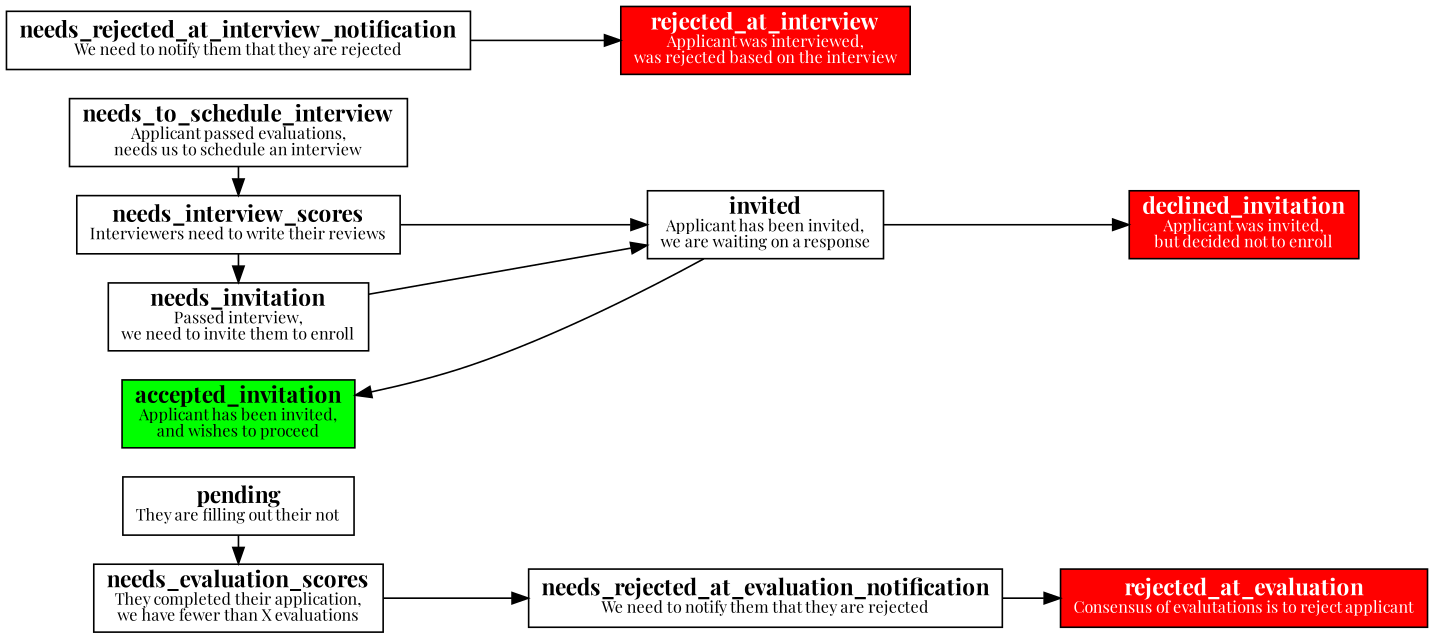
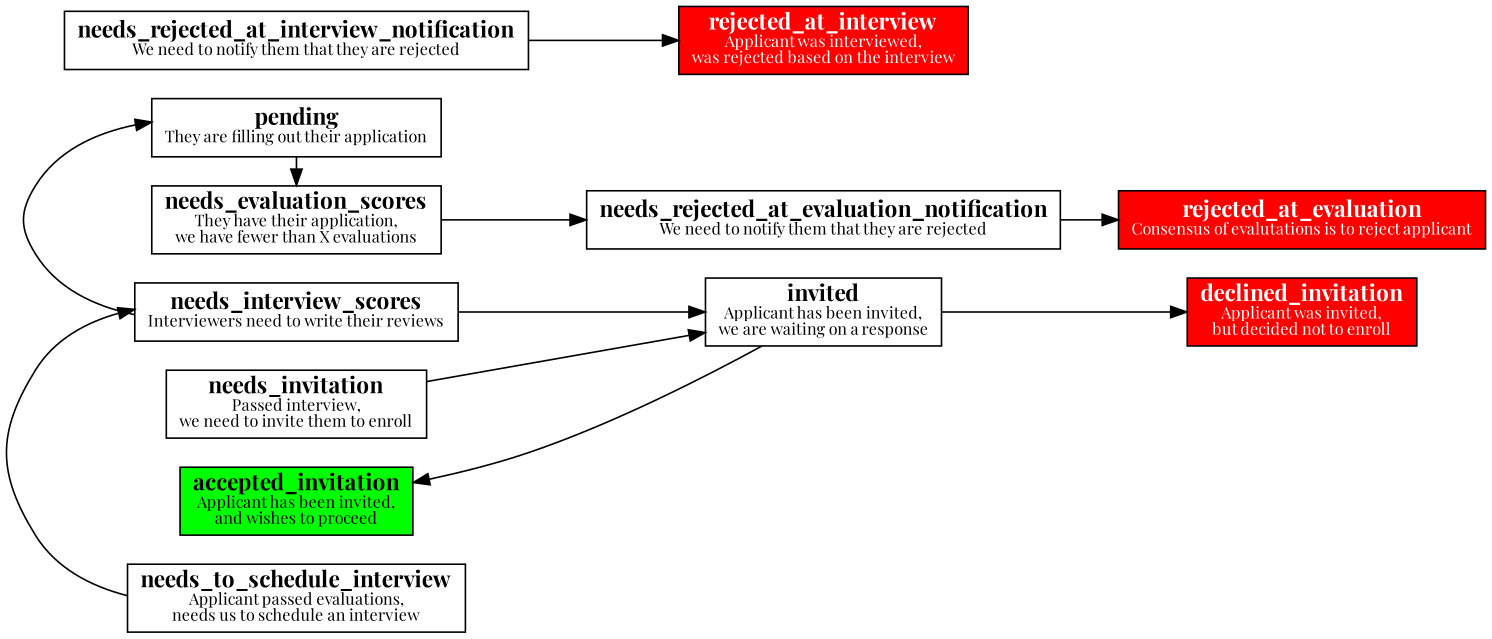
(238, 260) -> (24, 219)
(238, 516) -> (296, 137)
(238, 600) -> (296, 221)
